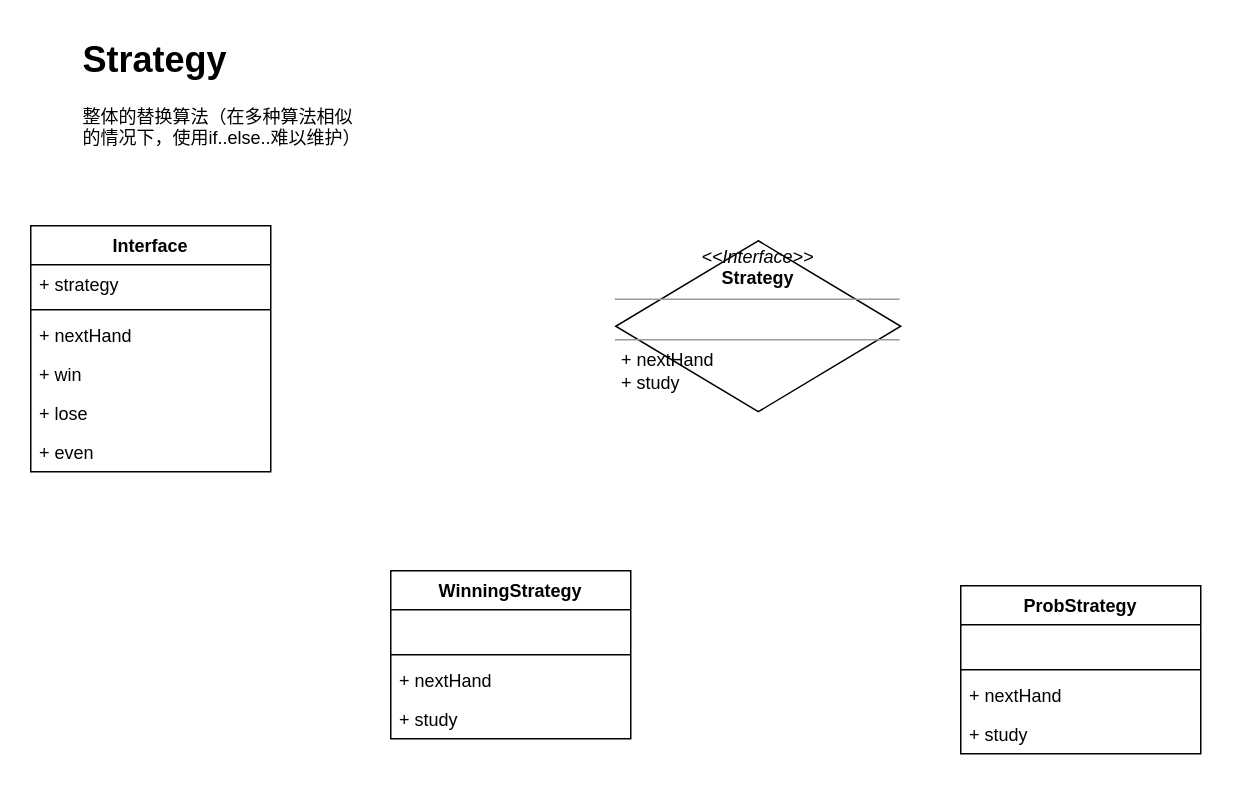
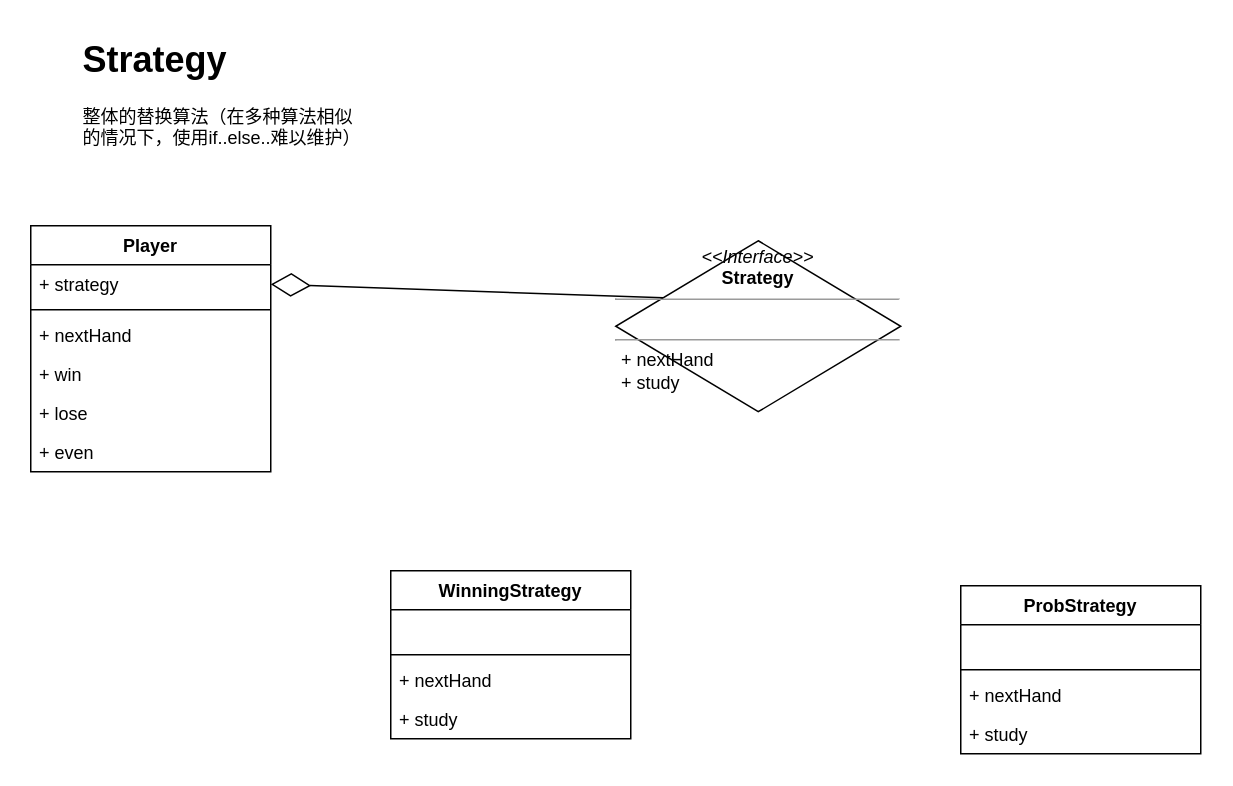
(150, 246) -> (150, 246)
none -> (487, 292)
